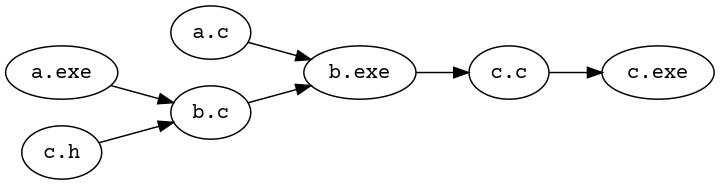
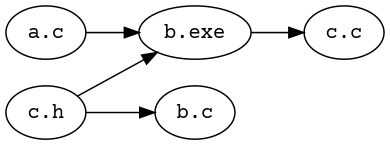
(62, 73) -> none
(658, 73) -> none
(272, 96) -> (111, 78)
